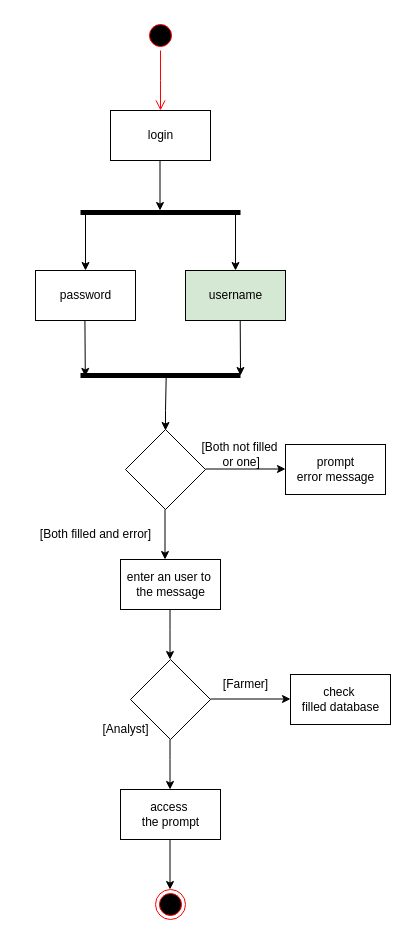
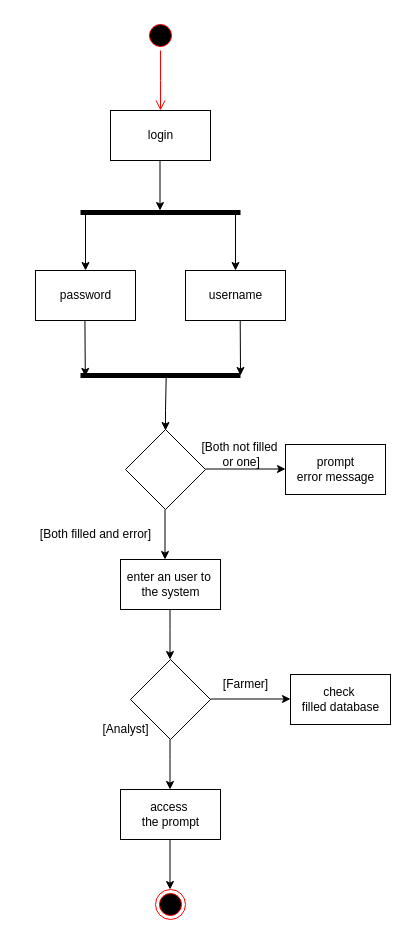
(236, 296) -> (236, 296)
(171, 585) -> (171, 585)
